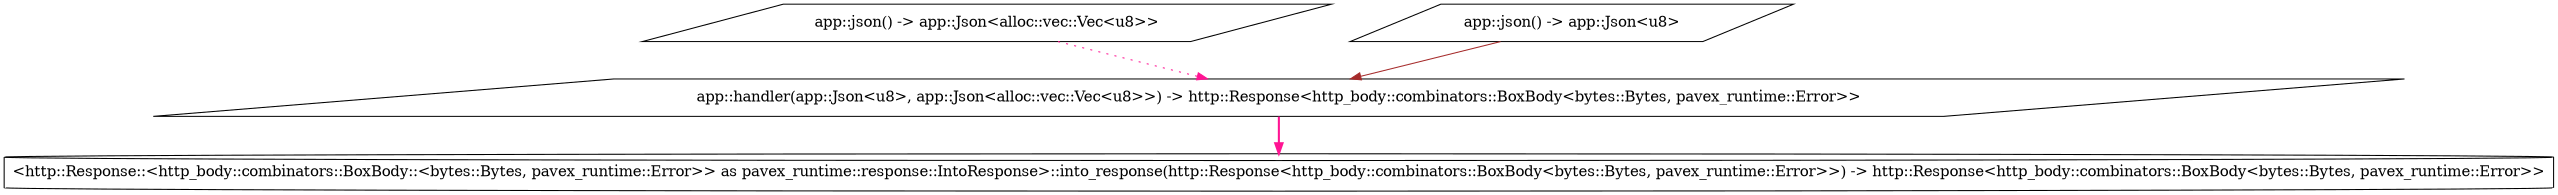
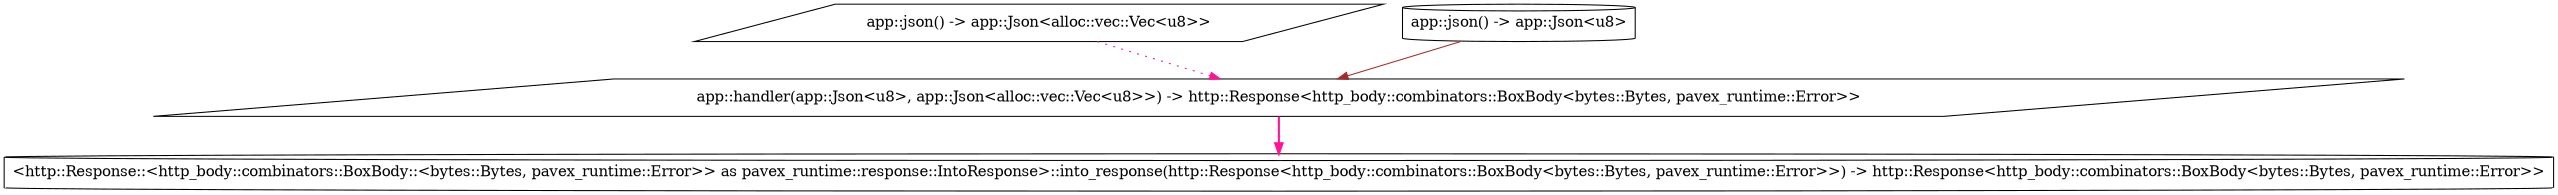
(1572, 23) -> (1519, 23)
